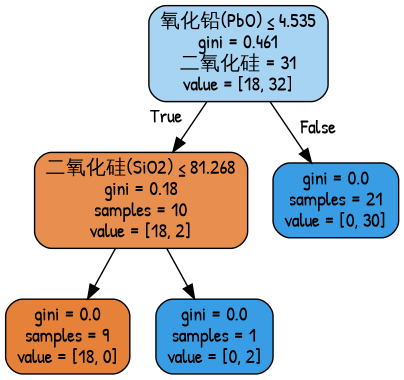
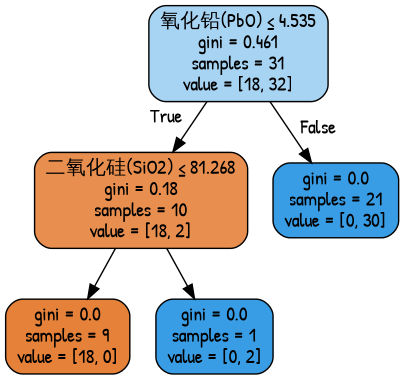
(238, 63) -> (238, 63)
